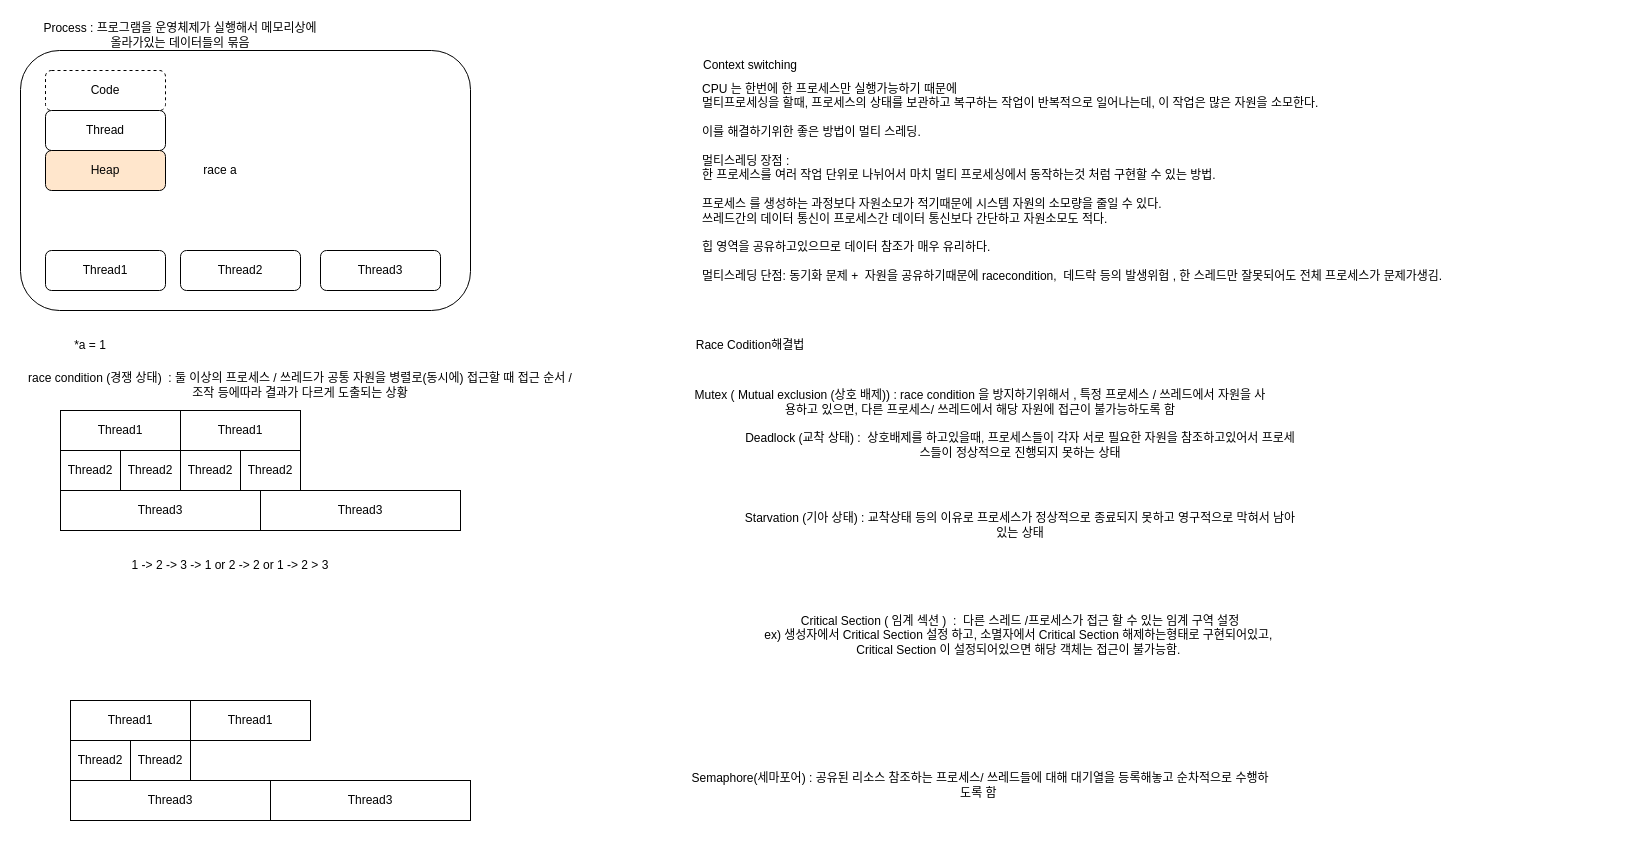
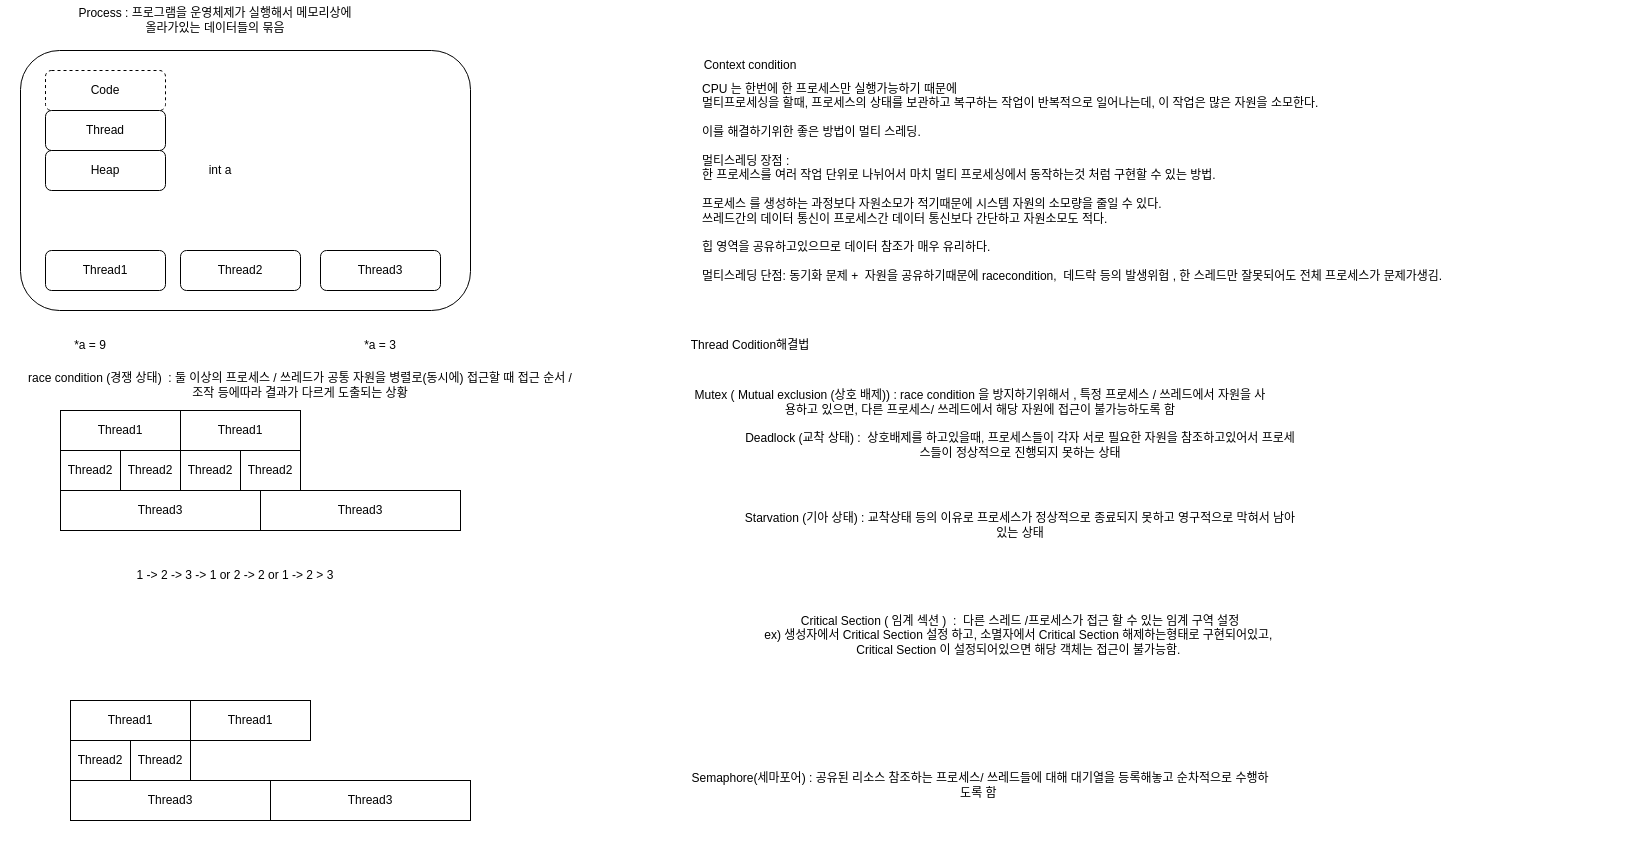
(181, 36) -> (216, 21)
(751, 66) -> (751, 66)
(106, 171) -> (106, 171)
(221, 171) -> (221, 171)
(91, 346) -> (91, 346)
none -> (381, 346)
(751, 346) -> (751, 346)
(231, 566) -> (236, 576)
